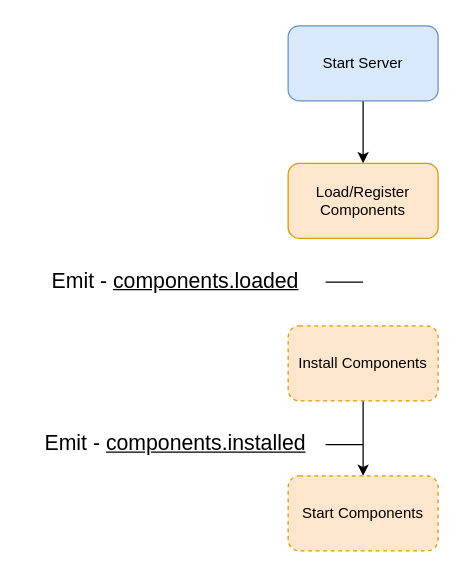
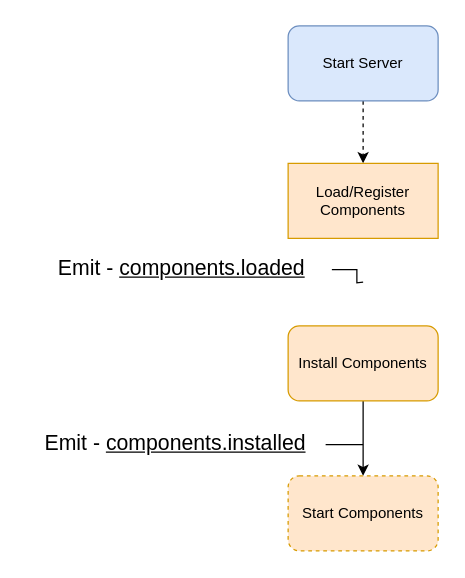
(363, 128) -> (363, 128)
(363, 201) -> (363, 201)
(176, 282) -> (182, 269)
(363, 363) -> (363, 363)
